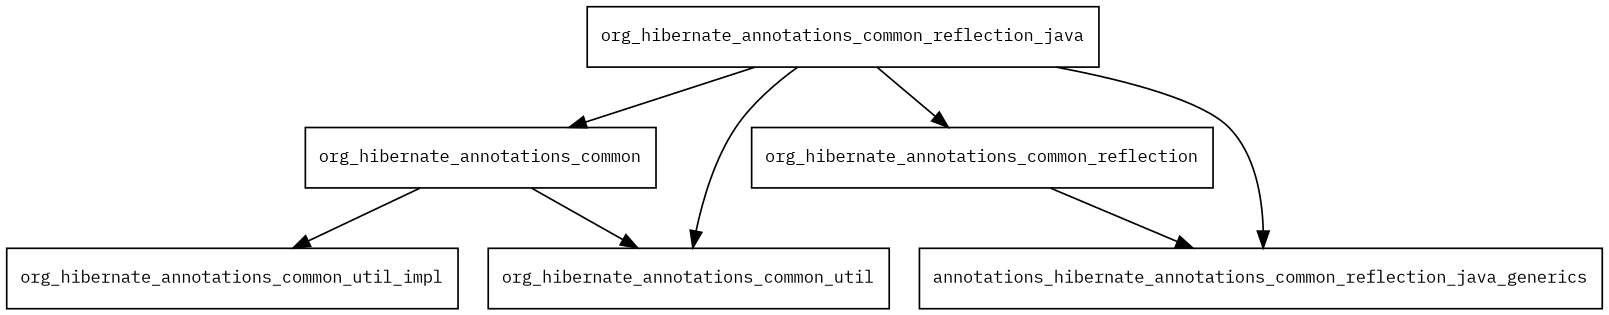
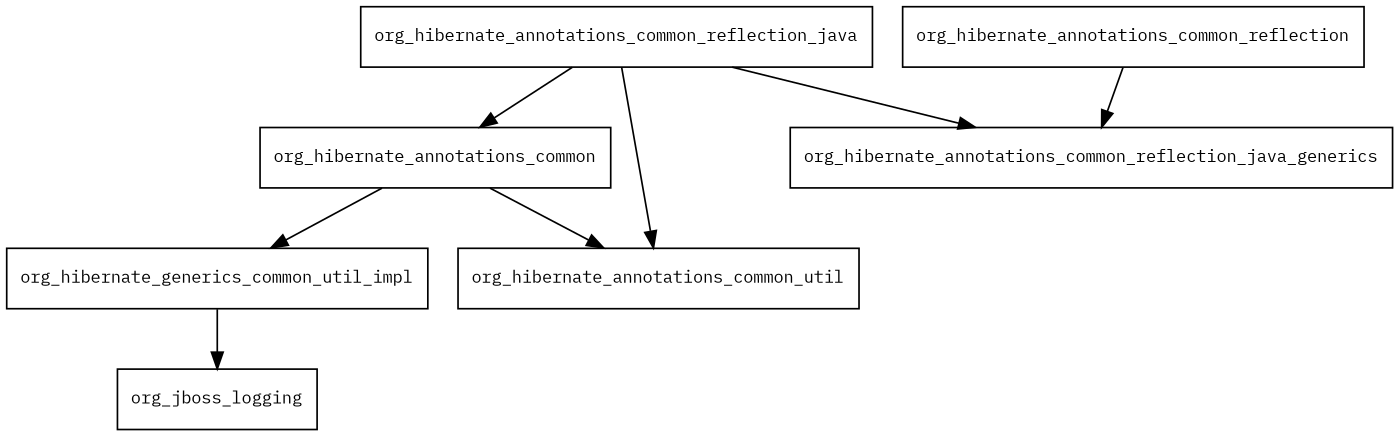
(906, 92) -> none
(232, 279) -> (217, 279)
(1261, 279) -> (1091, 158)
none -> (217, 399)
